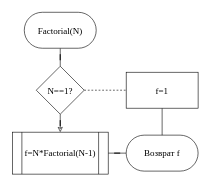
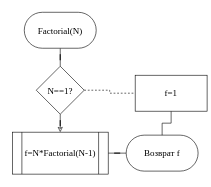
(162, 90) -> (171, 93)
